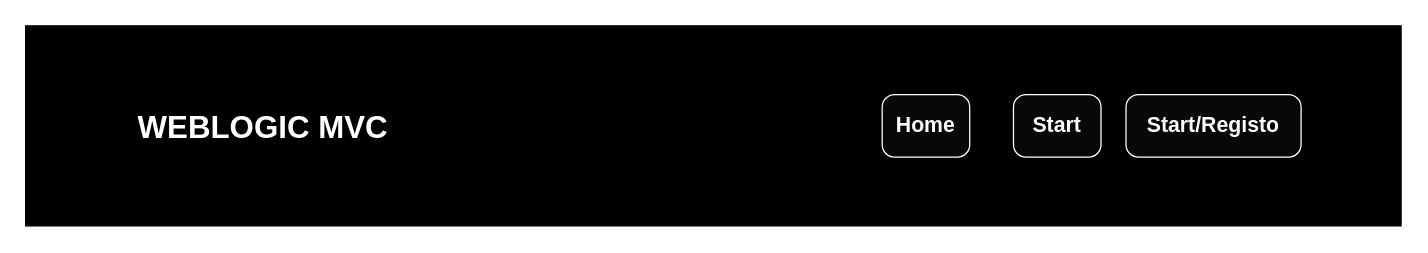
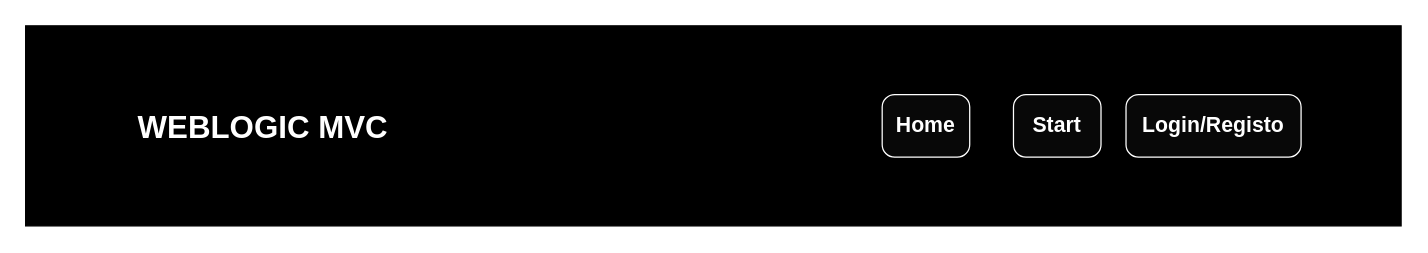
(1213, 126) -> (1213, 126)
